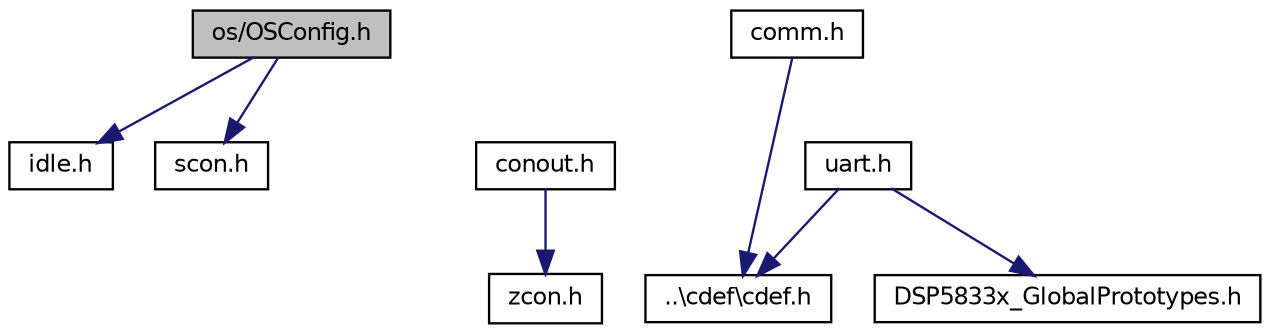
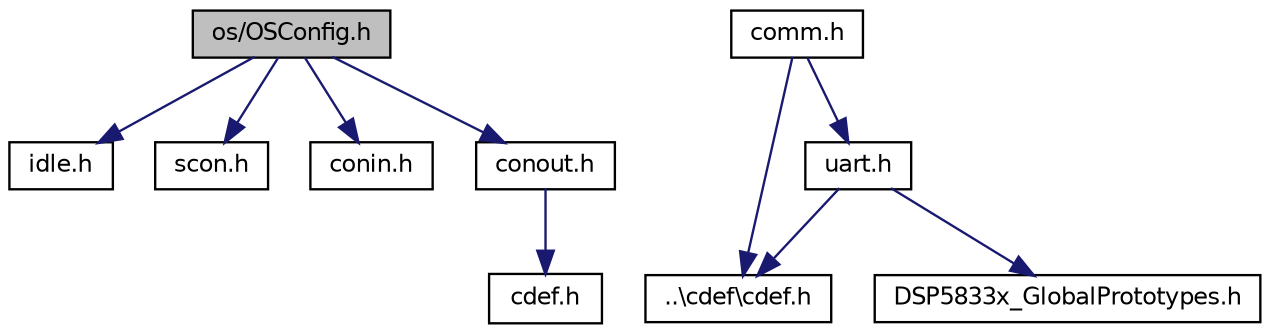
none -> (823, 89)
none -> (408, 95)
none -> (372, 166)
(546, 299) -> (546, 299)
